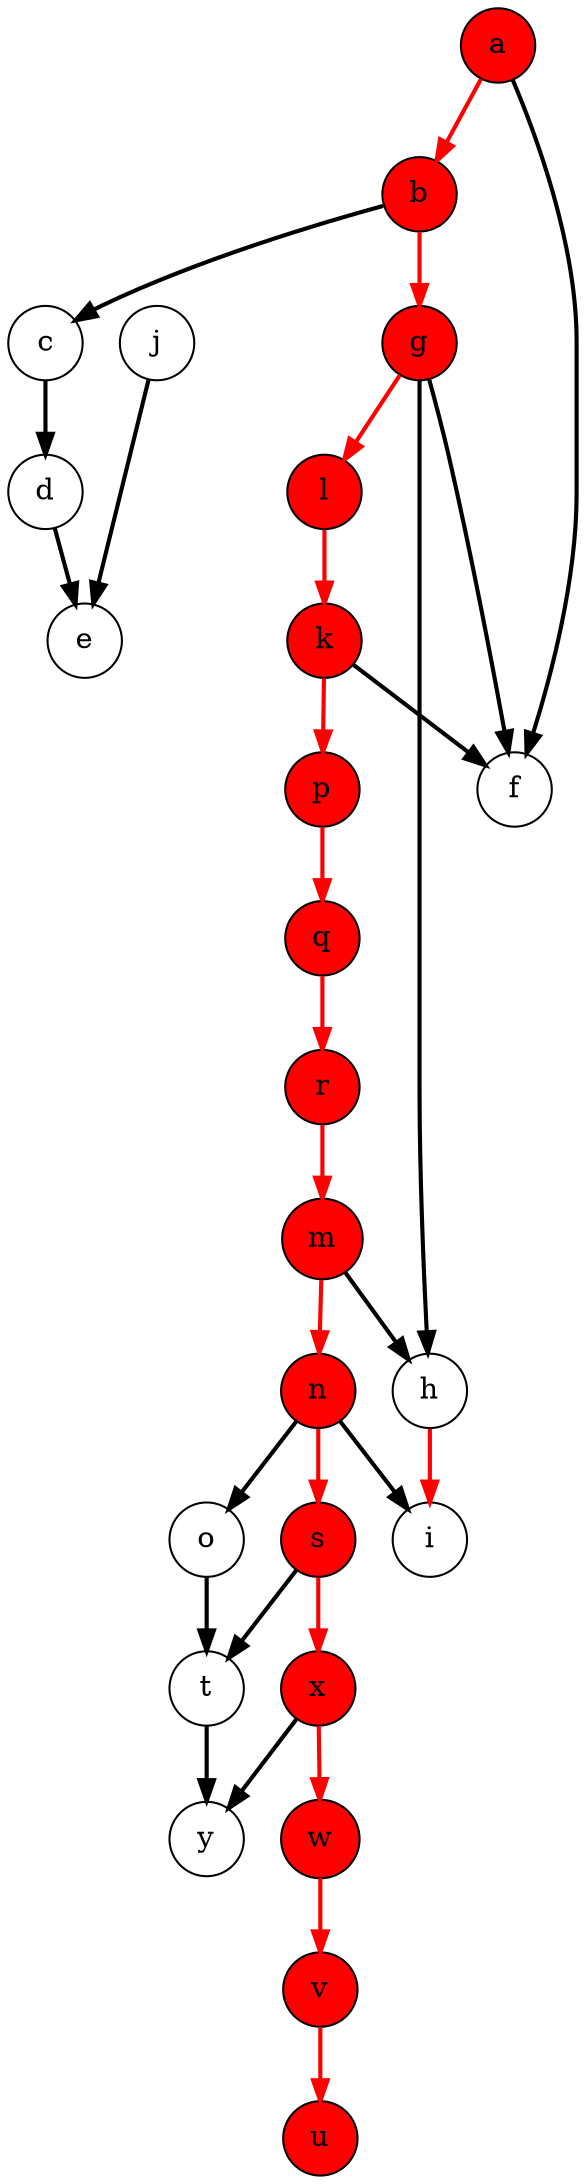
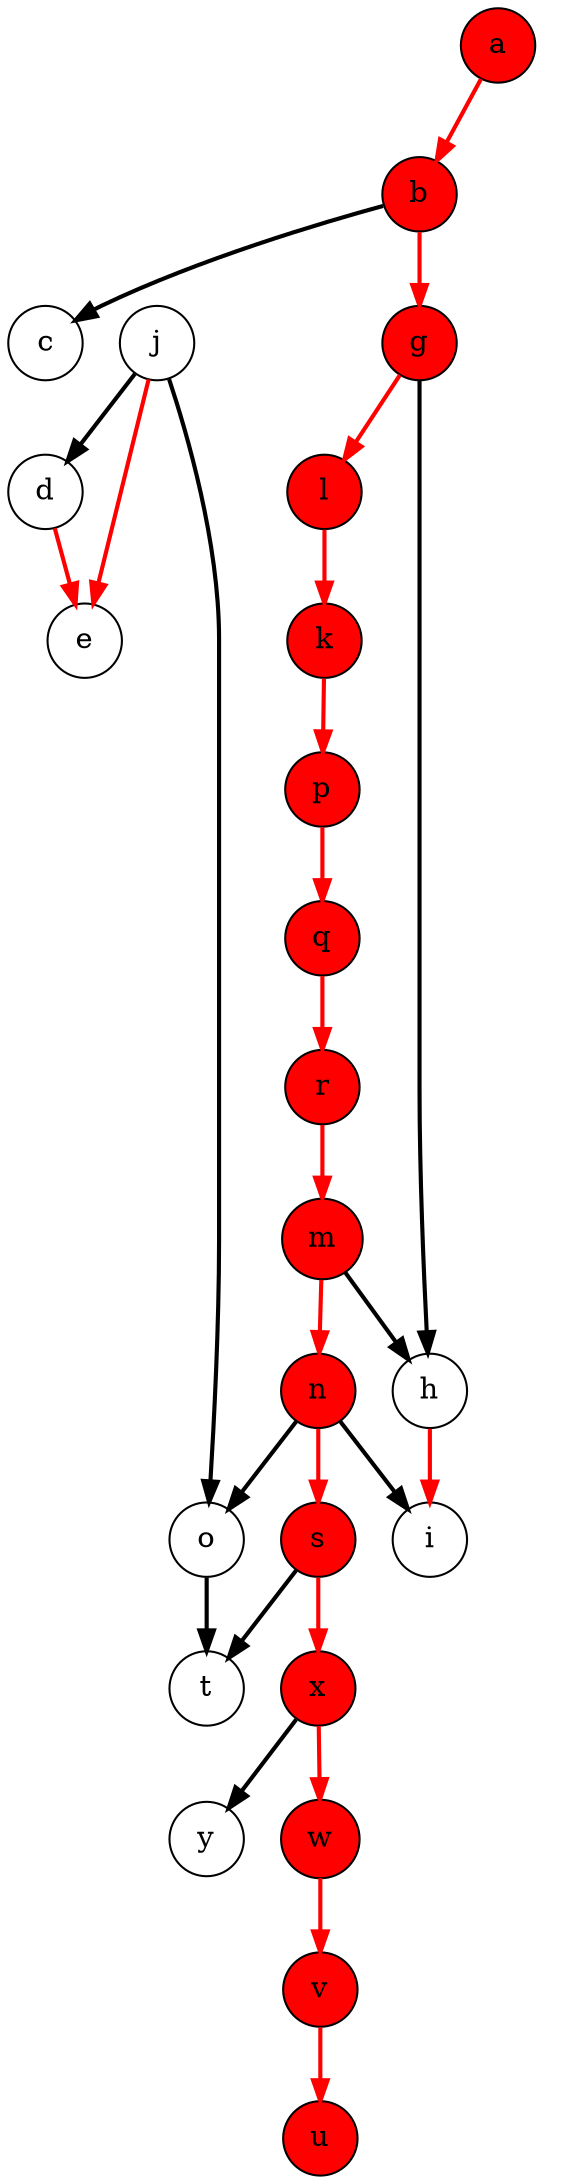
(45, 407) -> (108, 409)
(124, 481) -> (124, 481)
(62, 556) -> (62, 556)
(515, 789) -> none
none -> (219, 927)
(207, 1753) -> none
